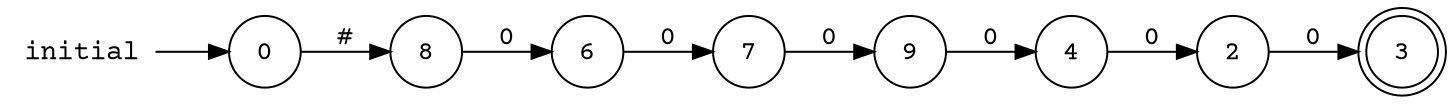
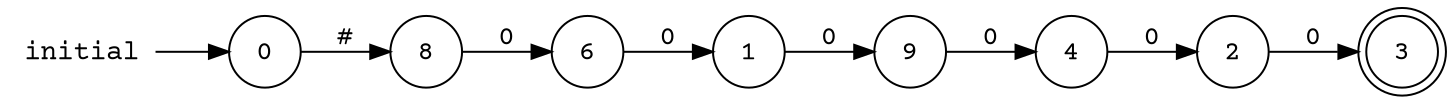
(749, 52) -> (749, 52)
